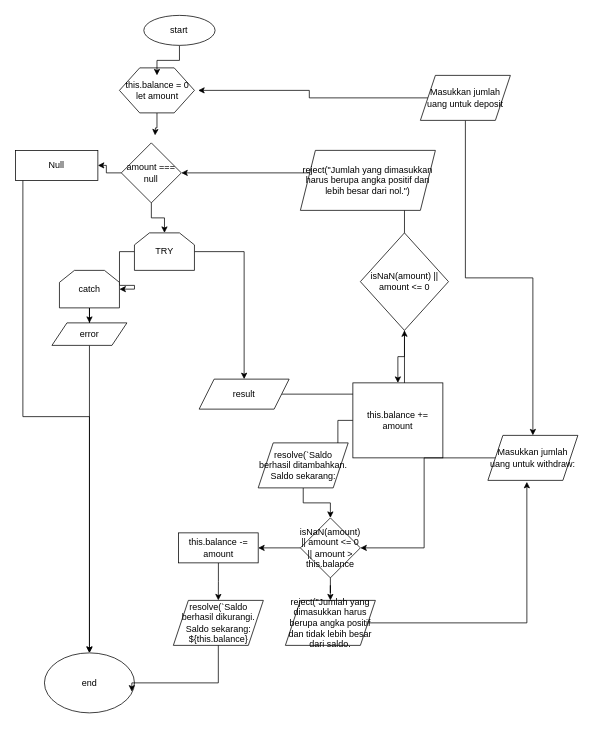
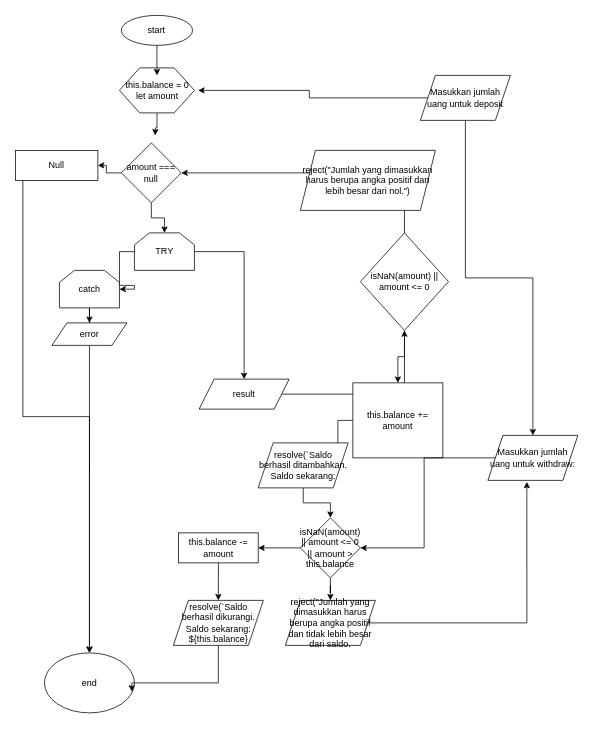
(179, 30) -> (157, 30)
